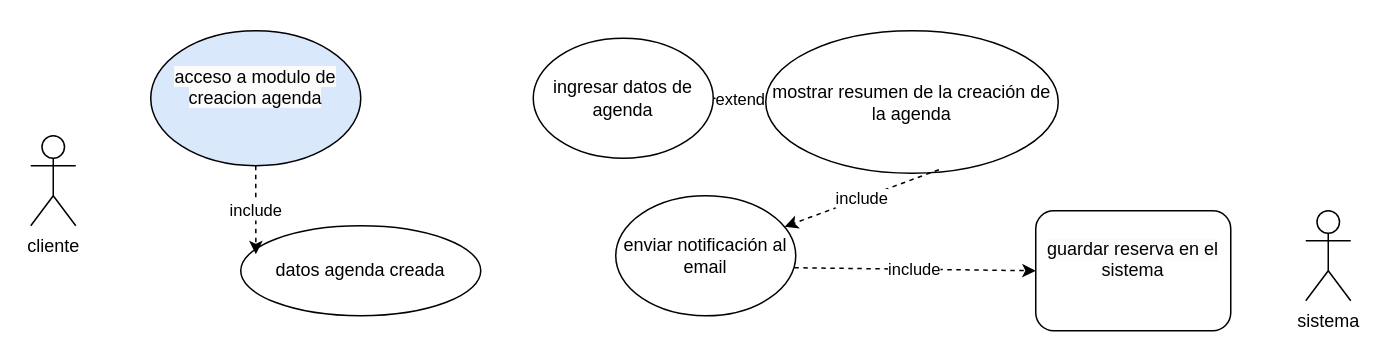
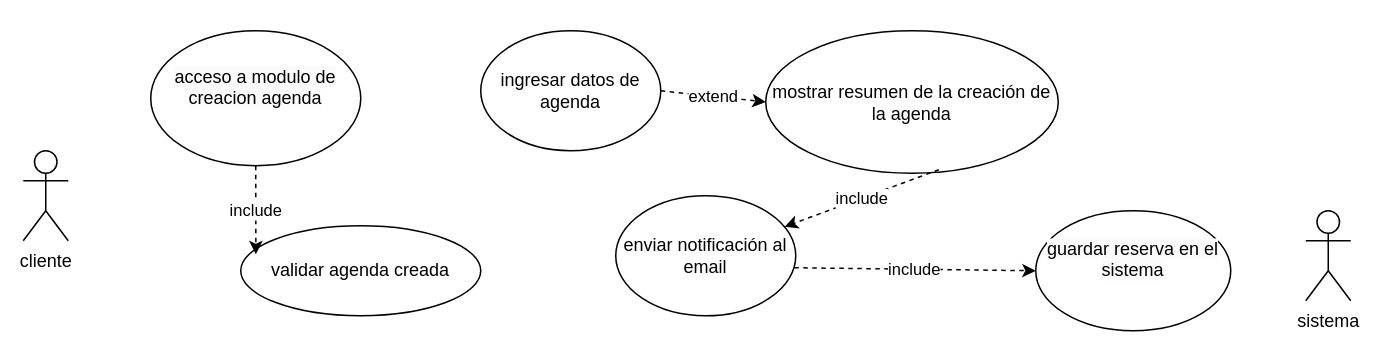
(256, 98) -> (256, 98)
(623, 98) -> (571, 91)
(53, 181) -> (46, 196)
(361, 271) -> (361, 271)
(1133, 271) -> (1133, 271)
